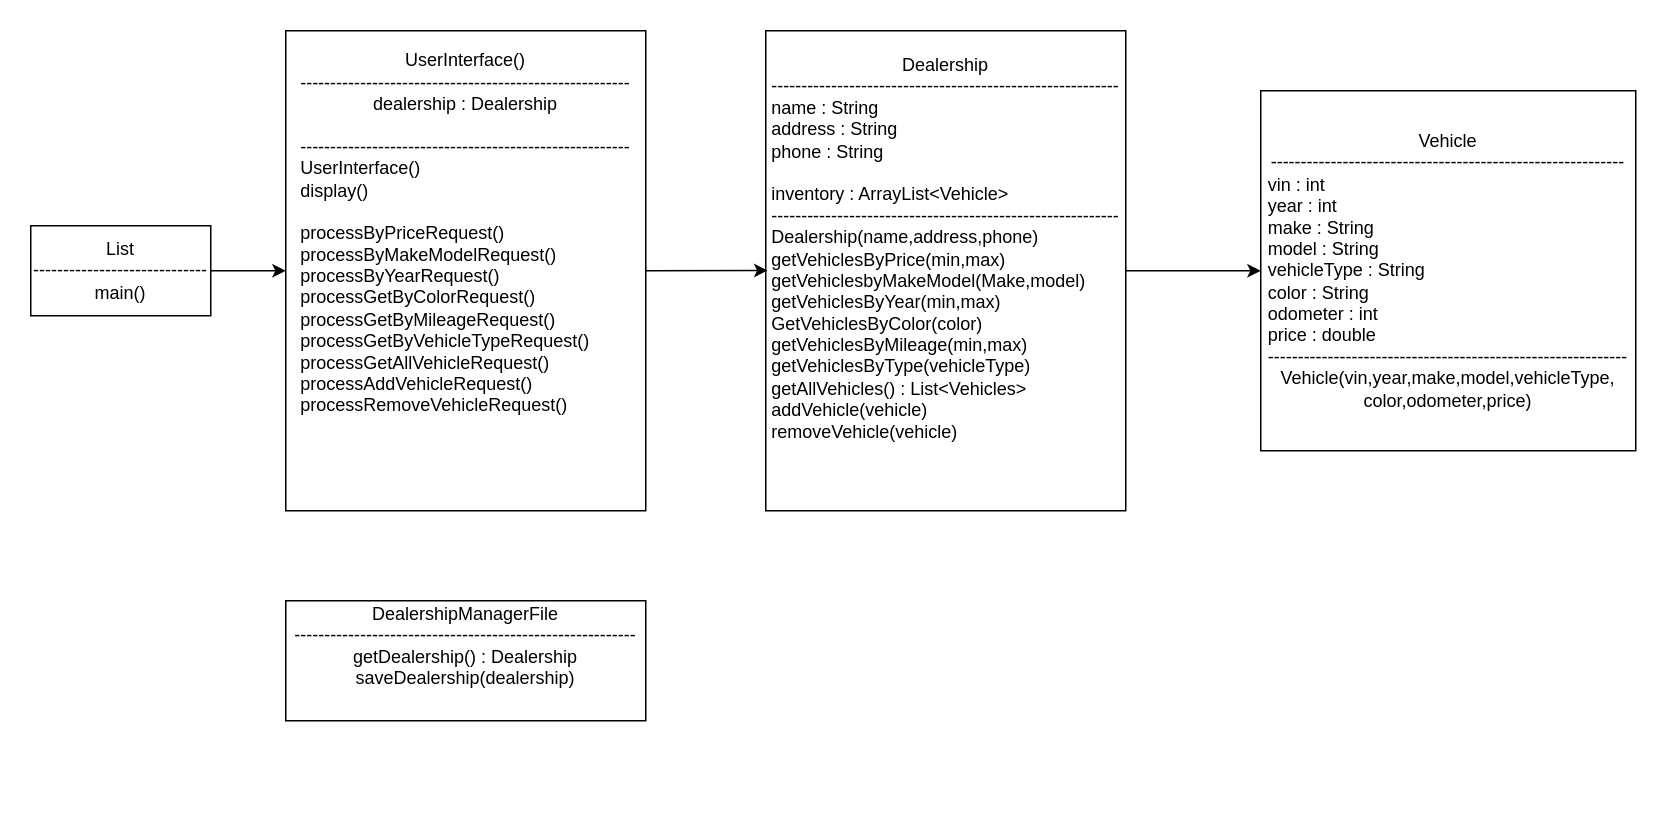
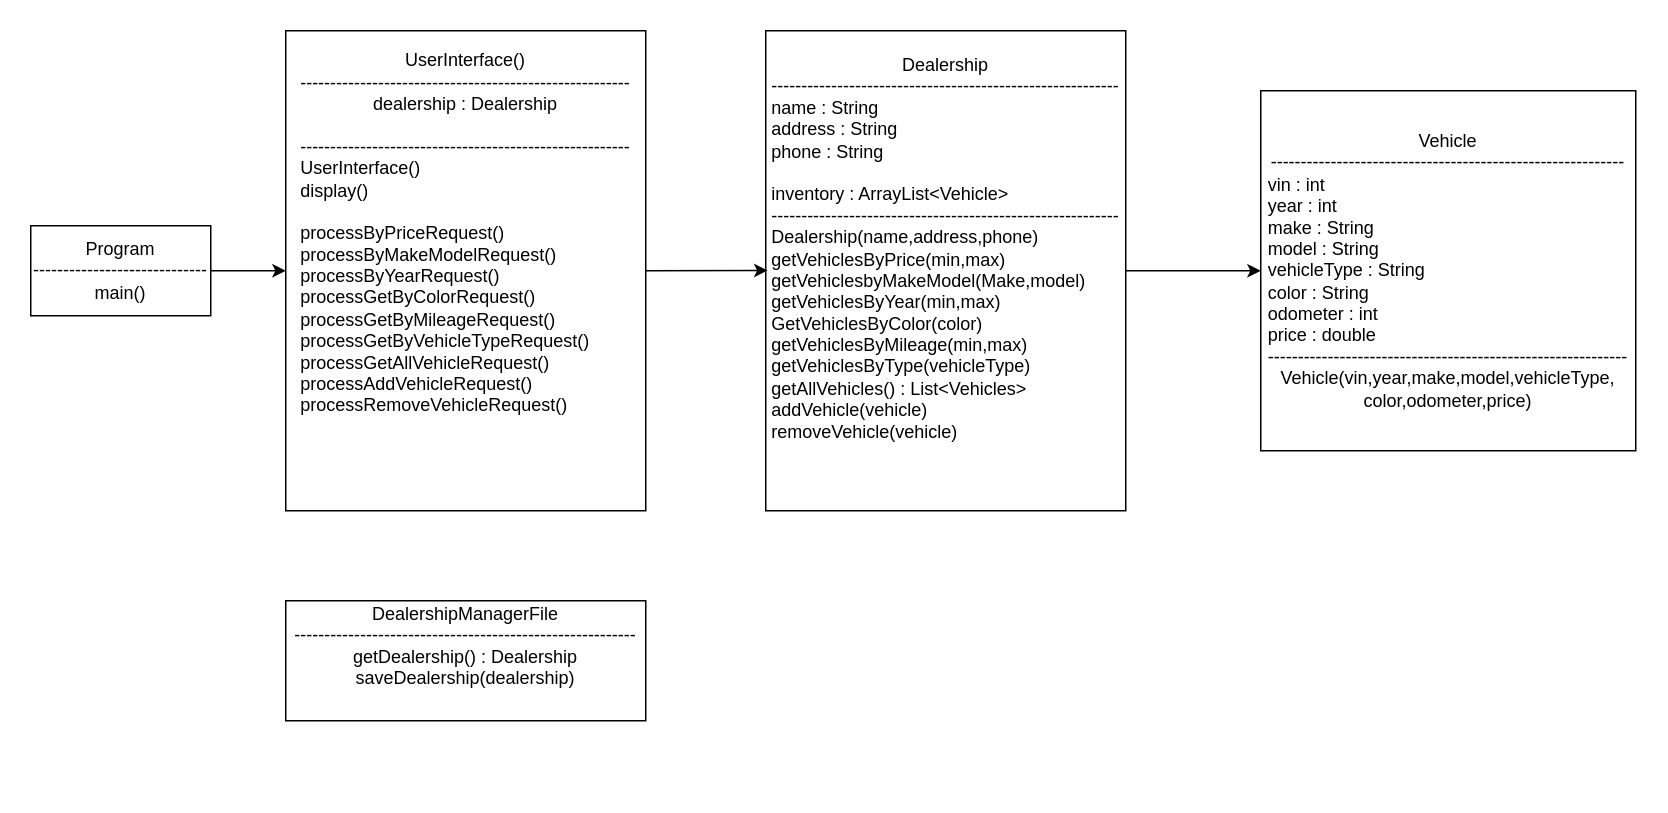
(121, 271) -> (121, 271)
